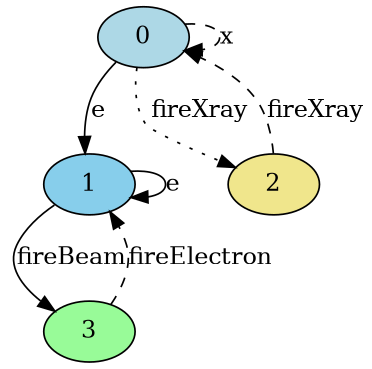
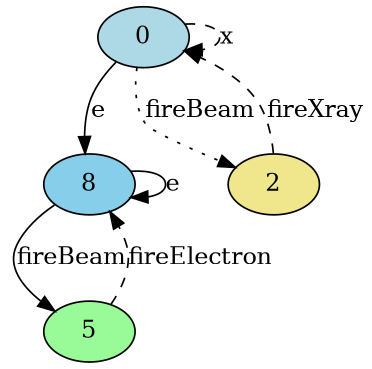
(200, 111) -> (200, 111)
(89, 184) -> (89, 184)
(89, 332) -> (89, 332)
